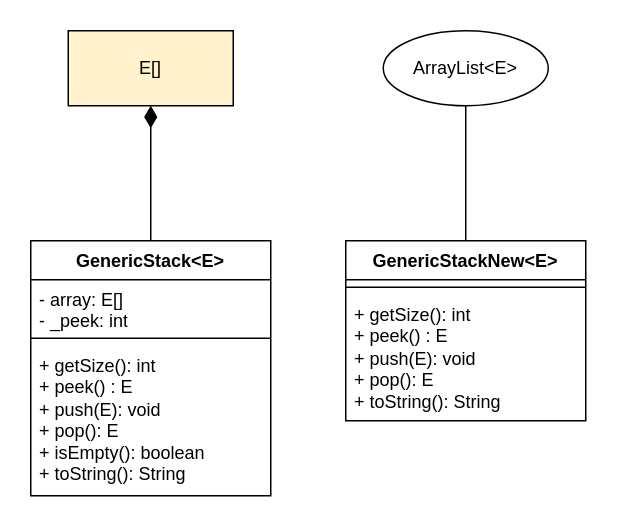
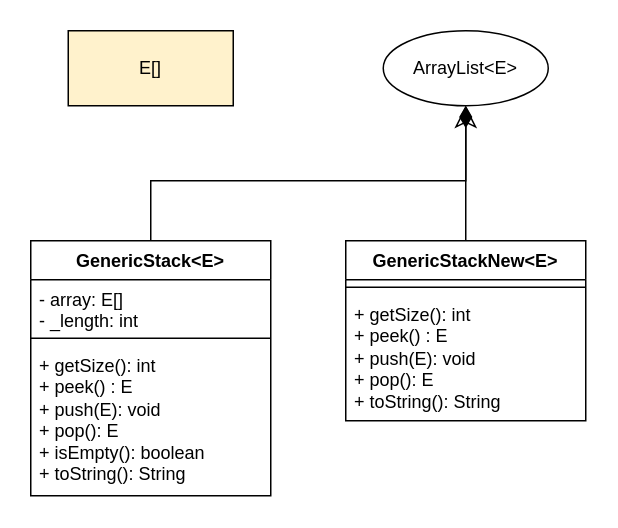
(466, 116) -> (466, 124)
(151, 155) -> (305, 181)
(93, 312) -> (99, 312)
